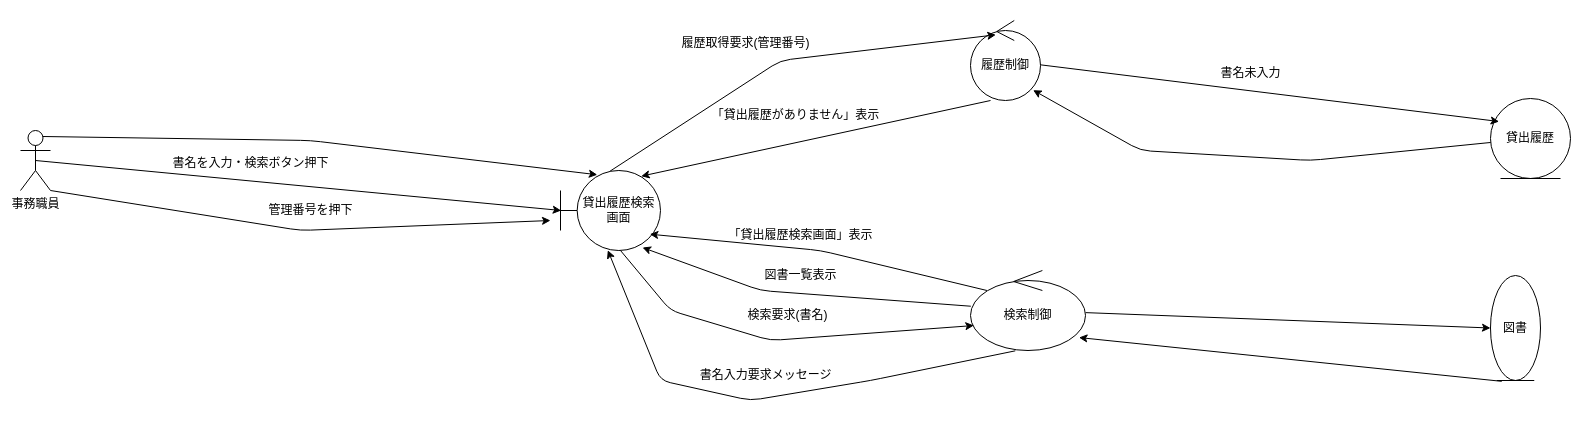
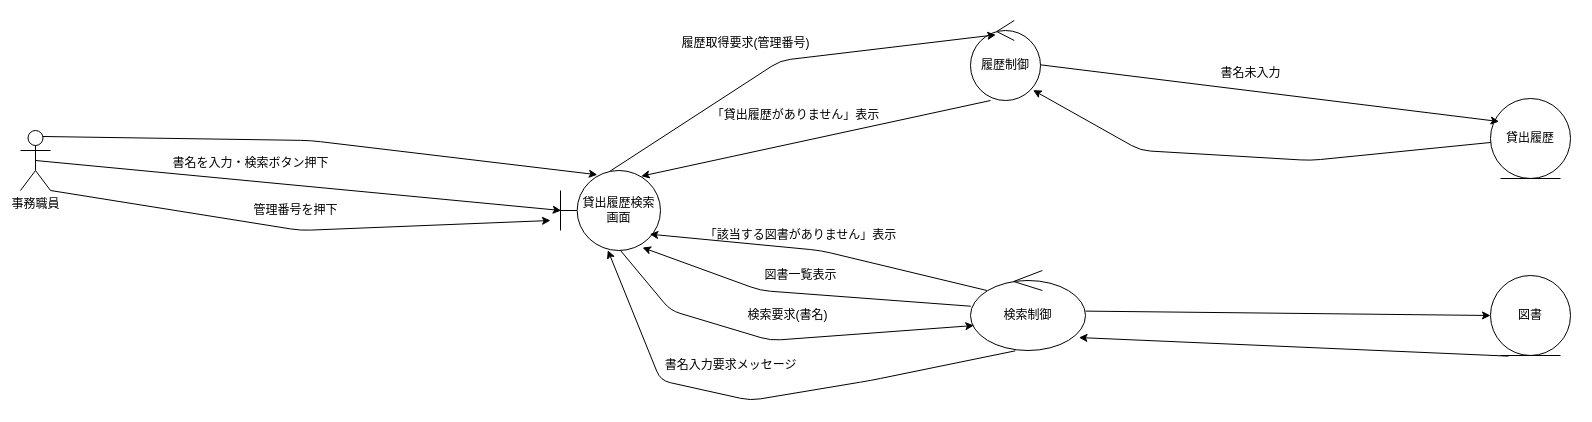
(311, 211) -> (296, 211)
(801, 236) -> (801, 236)
(1516, 328) -> (1531, 316)
(766, 376) -> (731, 366)
